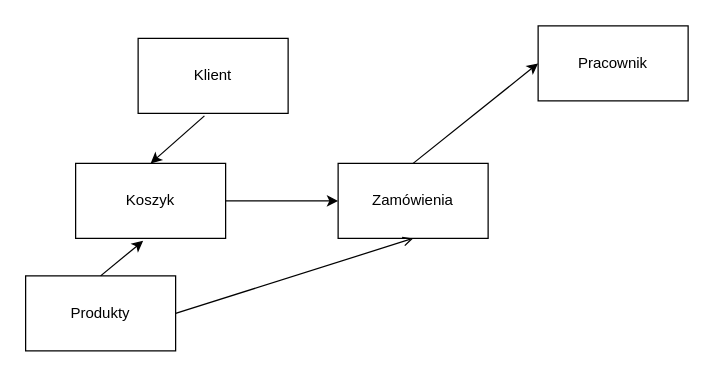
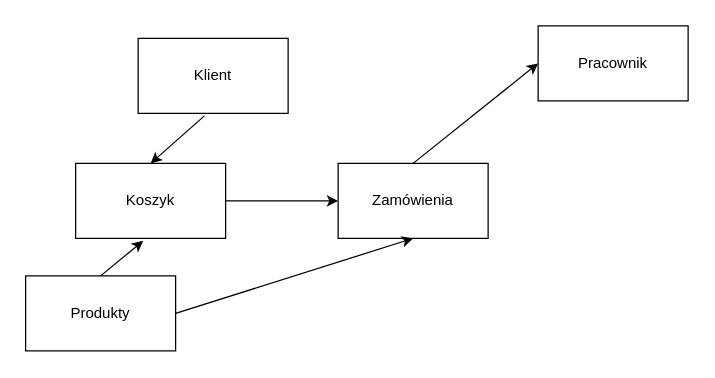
(406, 240) -> (404, 241)
